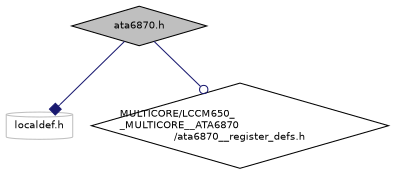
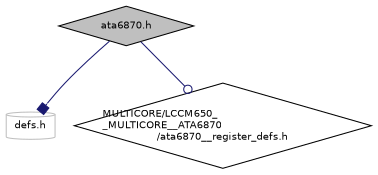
(39, 126) -> (31, 126)
